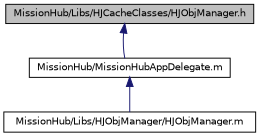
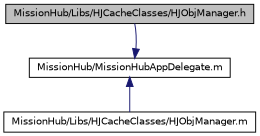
(123, 46) -> (136, 36)
(130, 122) -> (130, 122)
